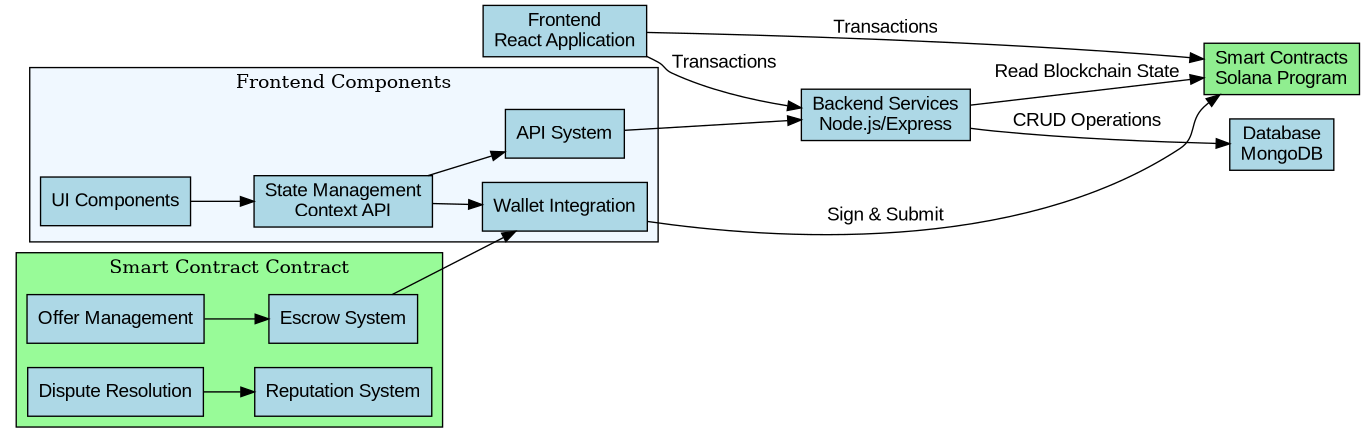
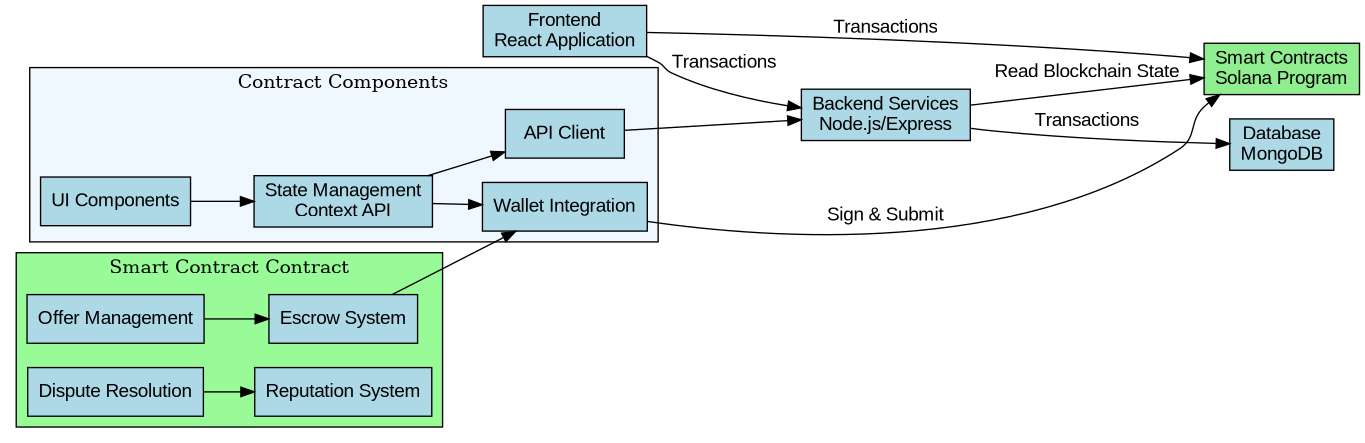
(344, 83) -> (344, 83)
(1087, 121) -> (1087, 121)
(565, 134) -> (565, 134)
